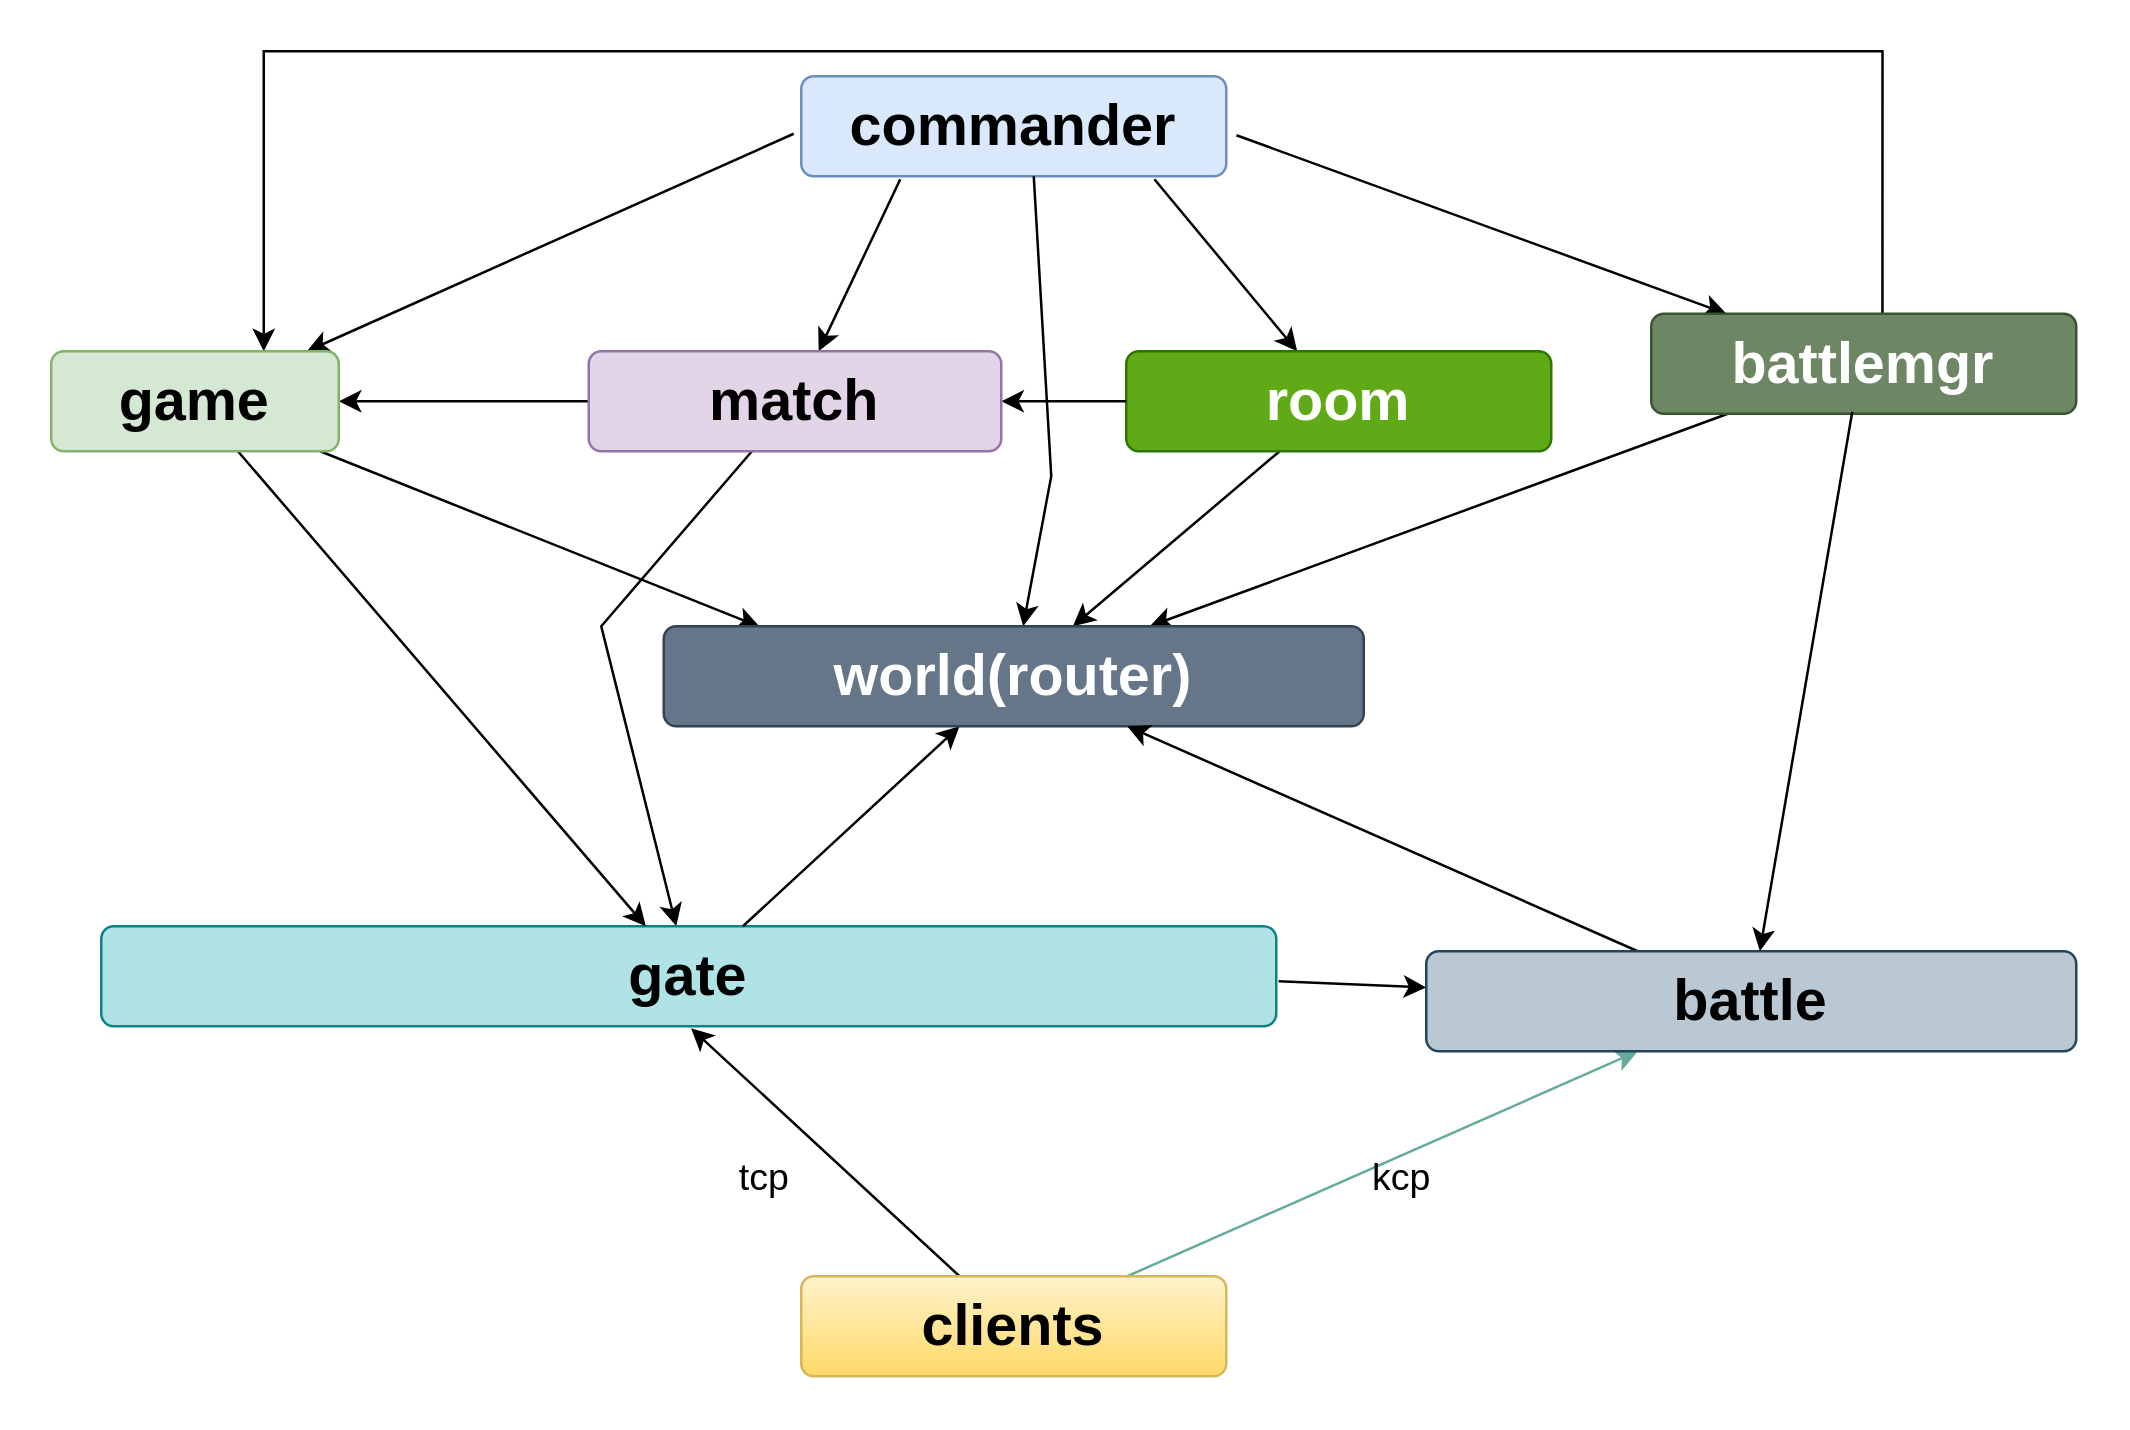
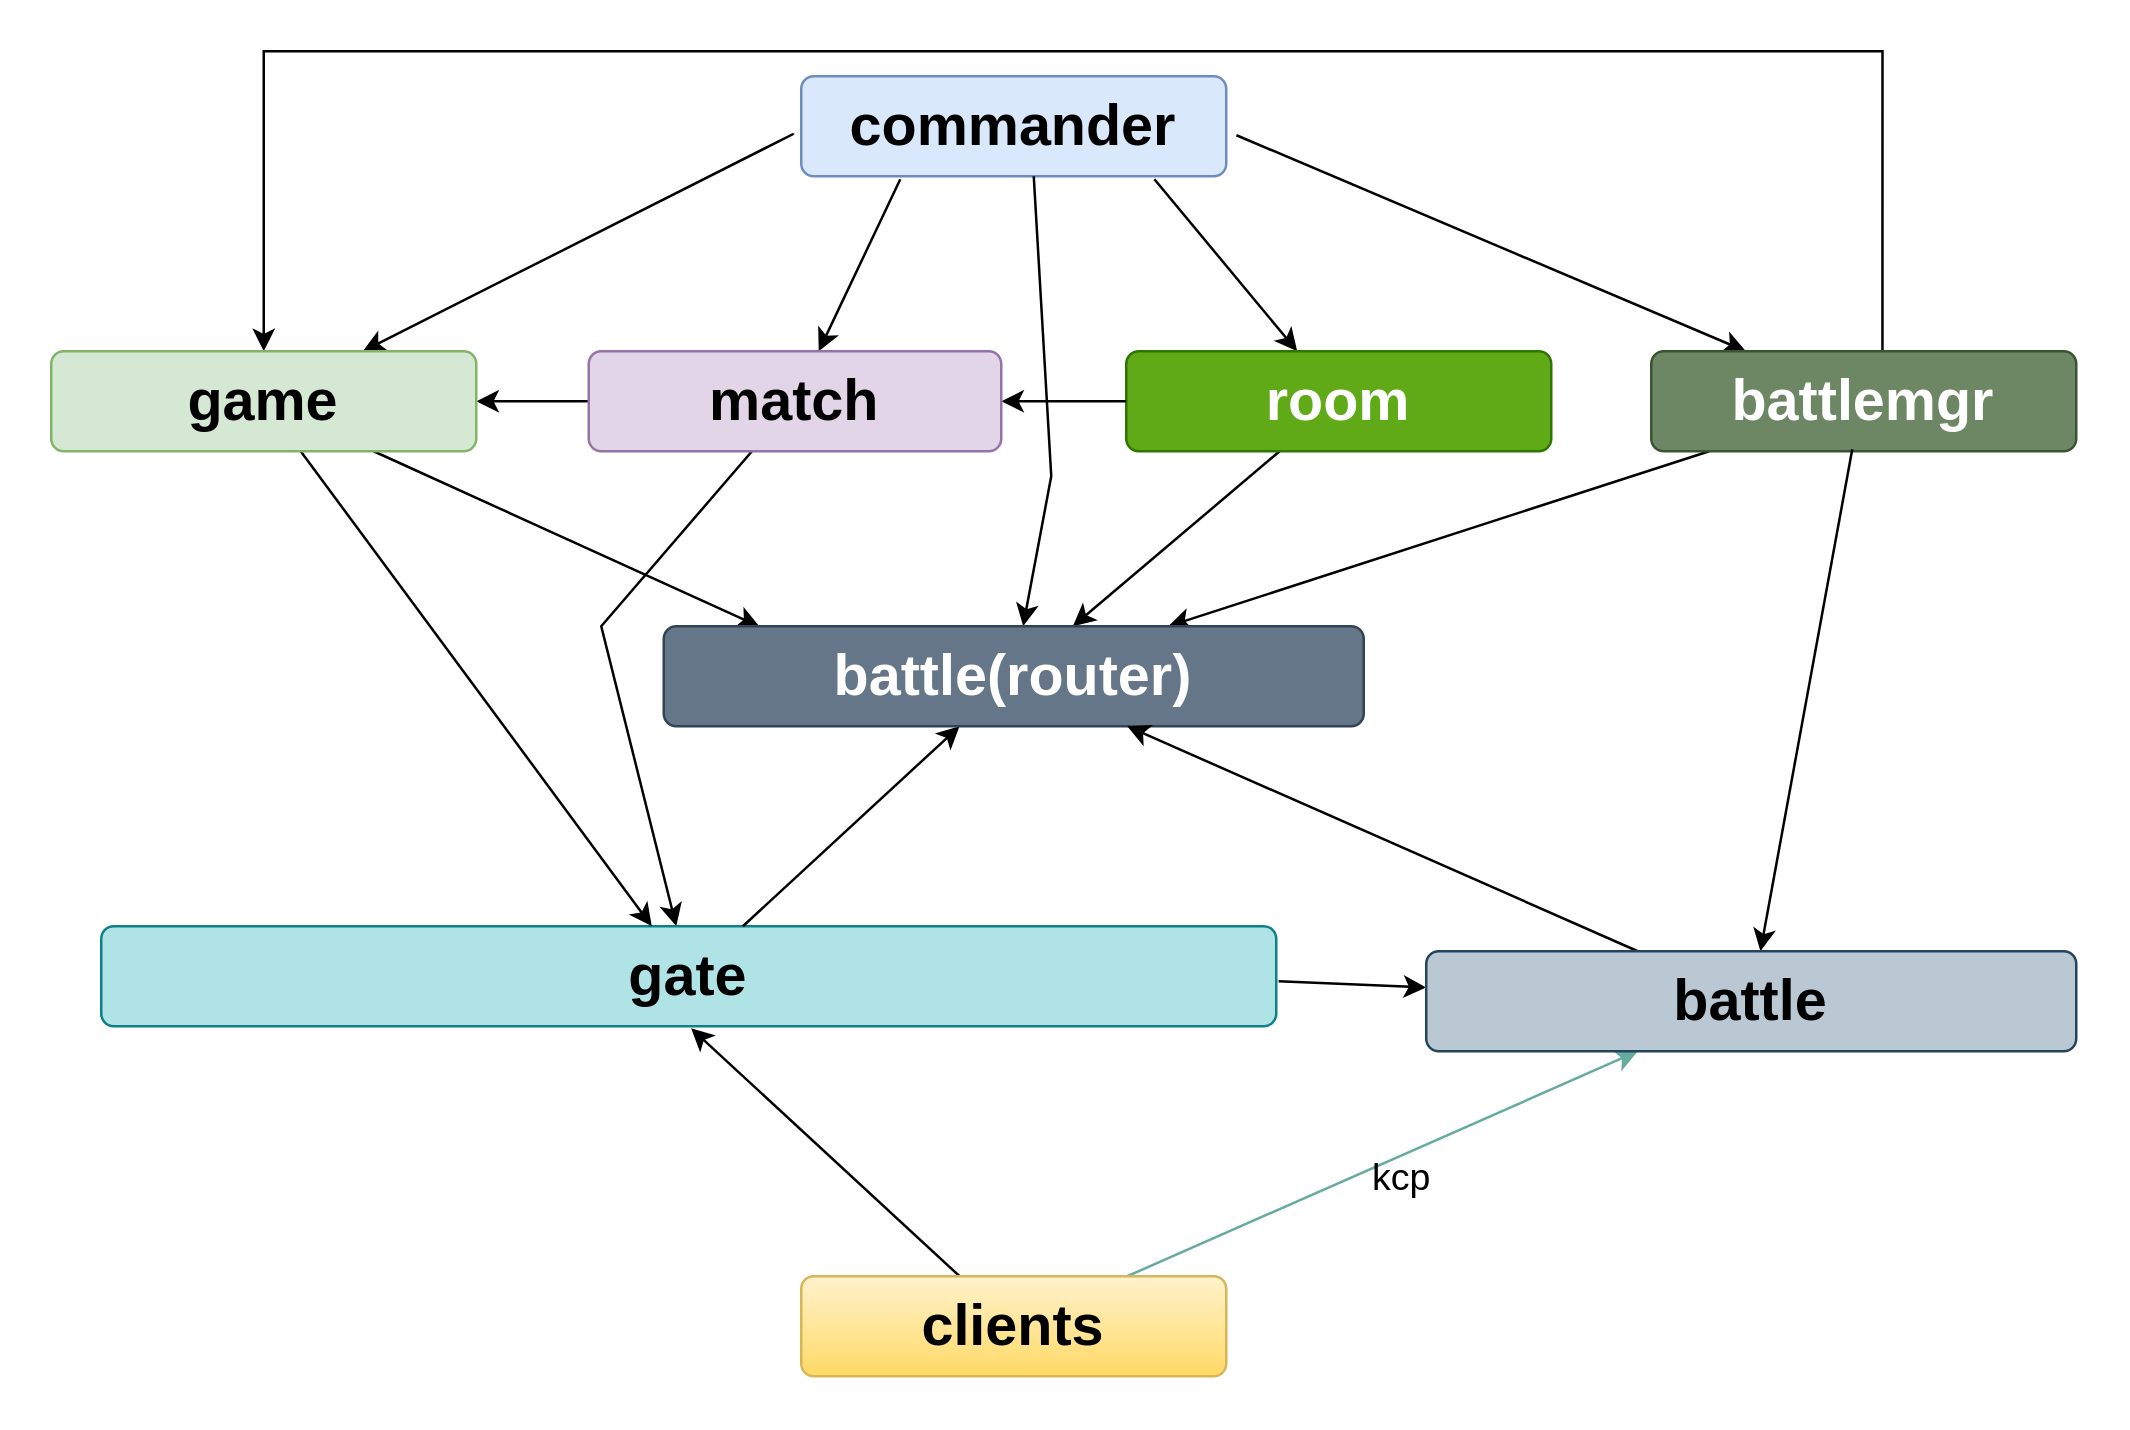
(1864, 364) -> (1864, 401)
(195, 401) -> (264, 401)
(1014, 676) -> (1014, 676)
(764, 1176) -> none
